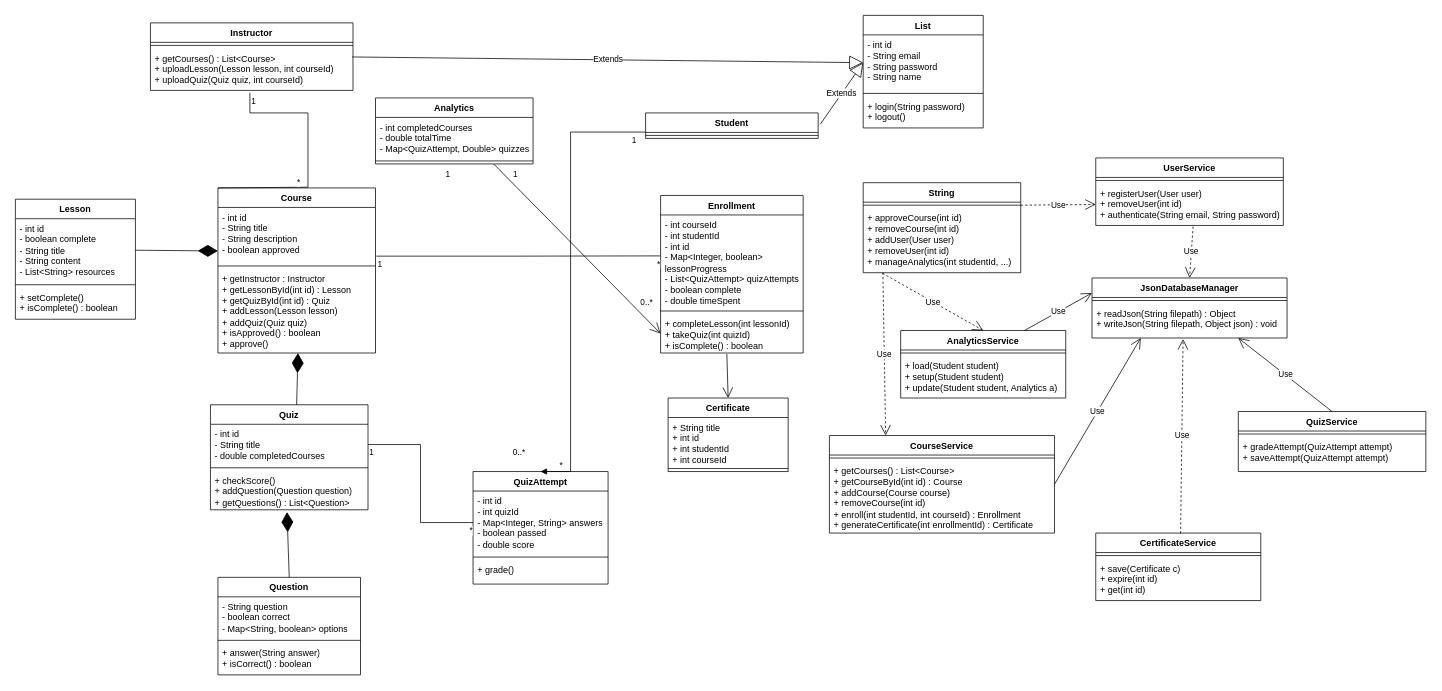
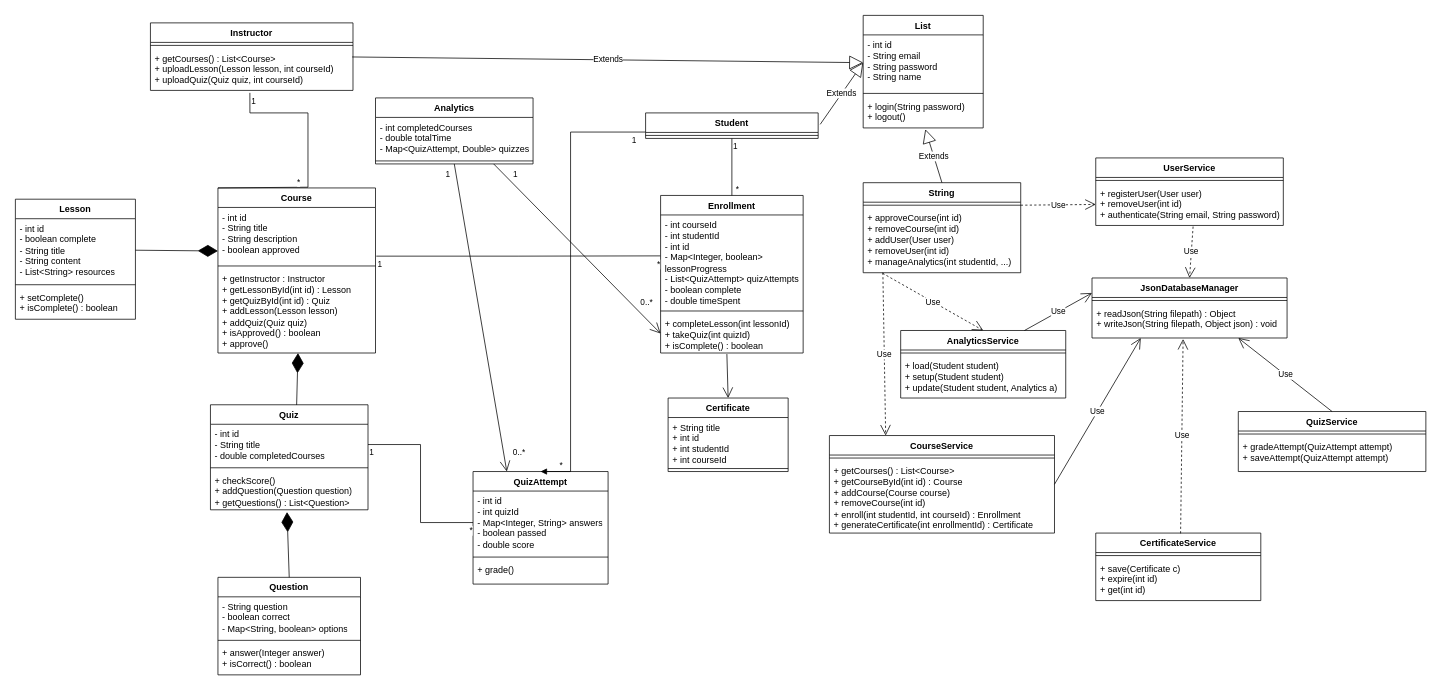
none -> (935, 162)
none -> (732, 167)
none -> (480, 317)
(277, 659) -> (281, 659)
